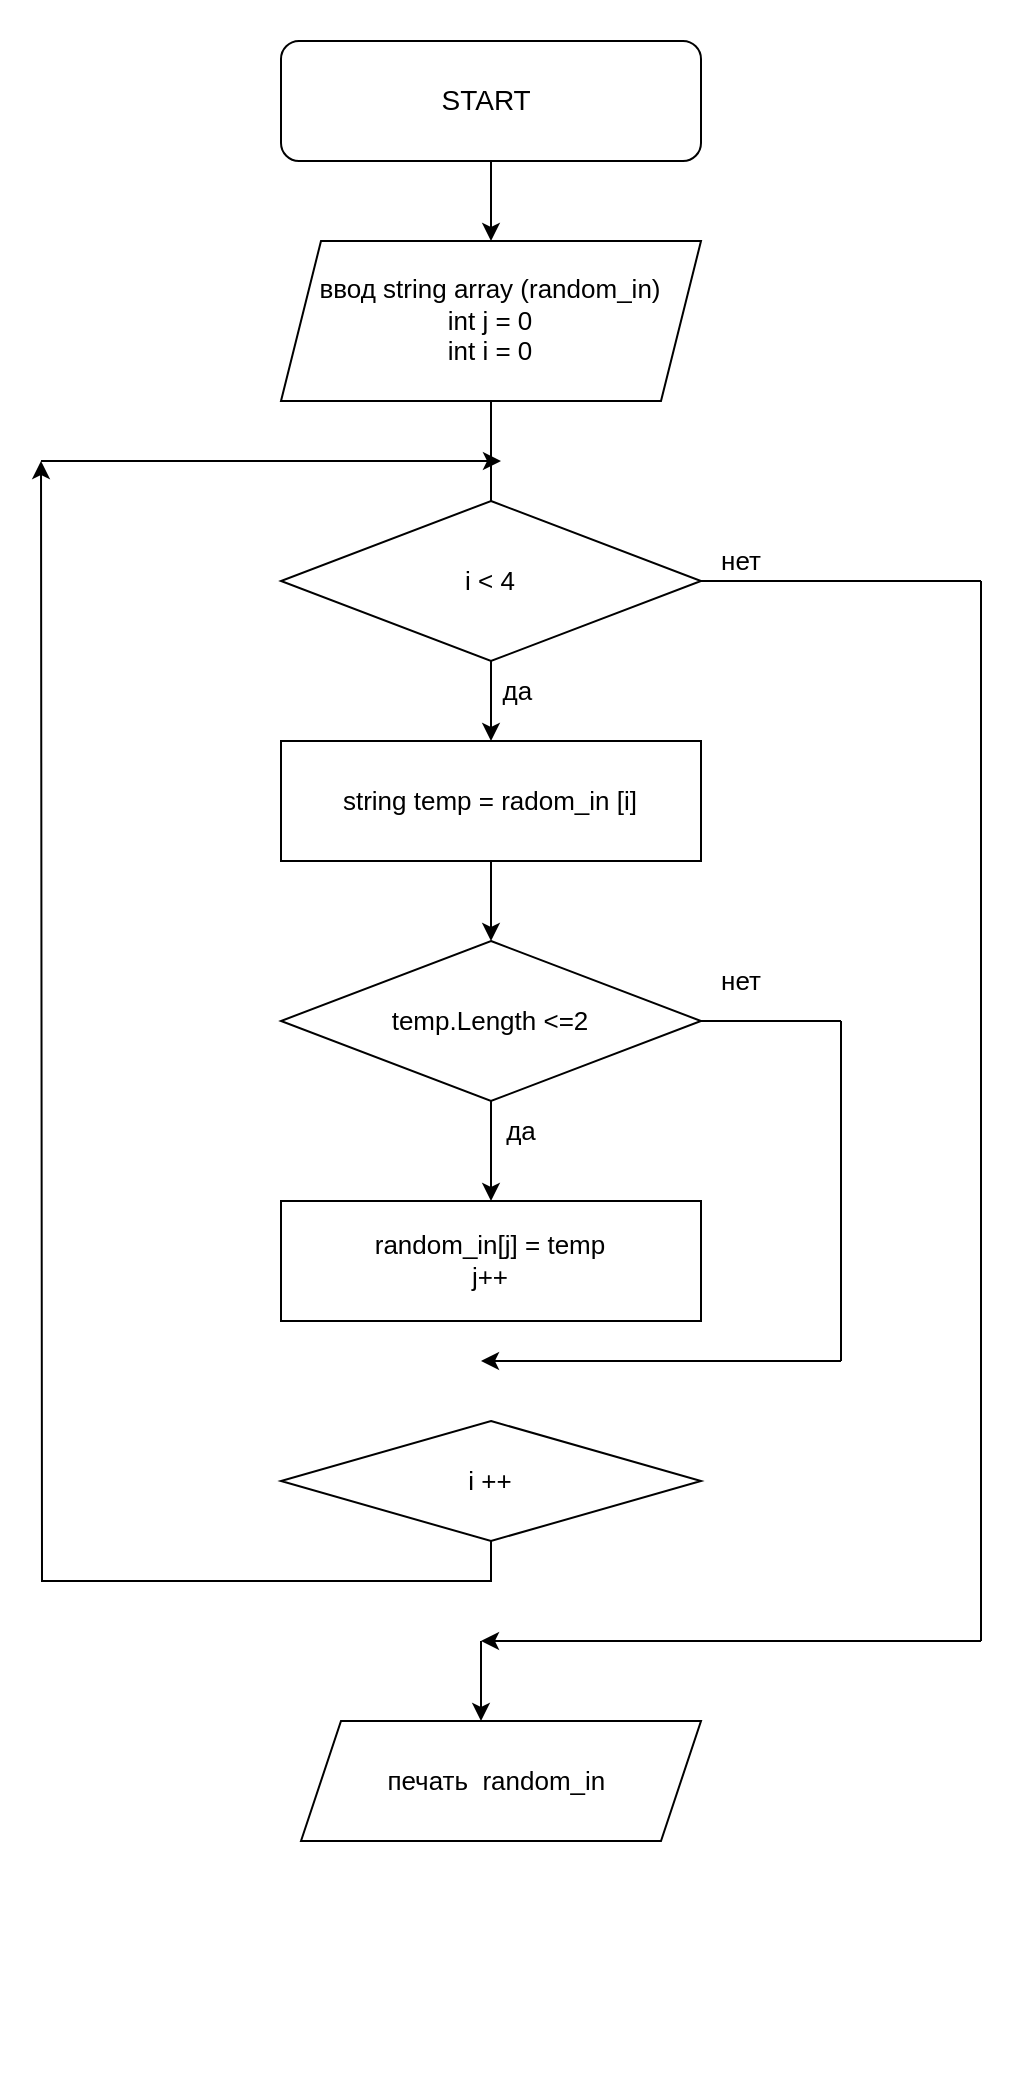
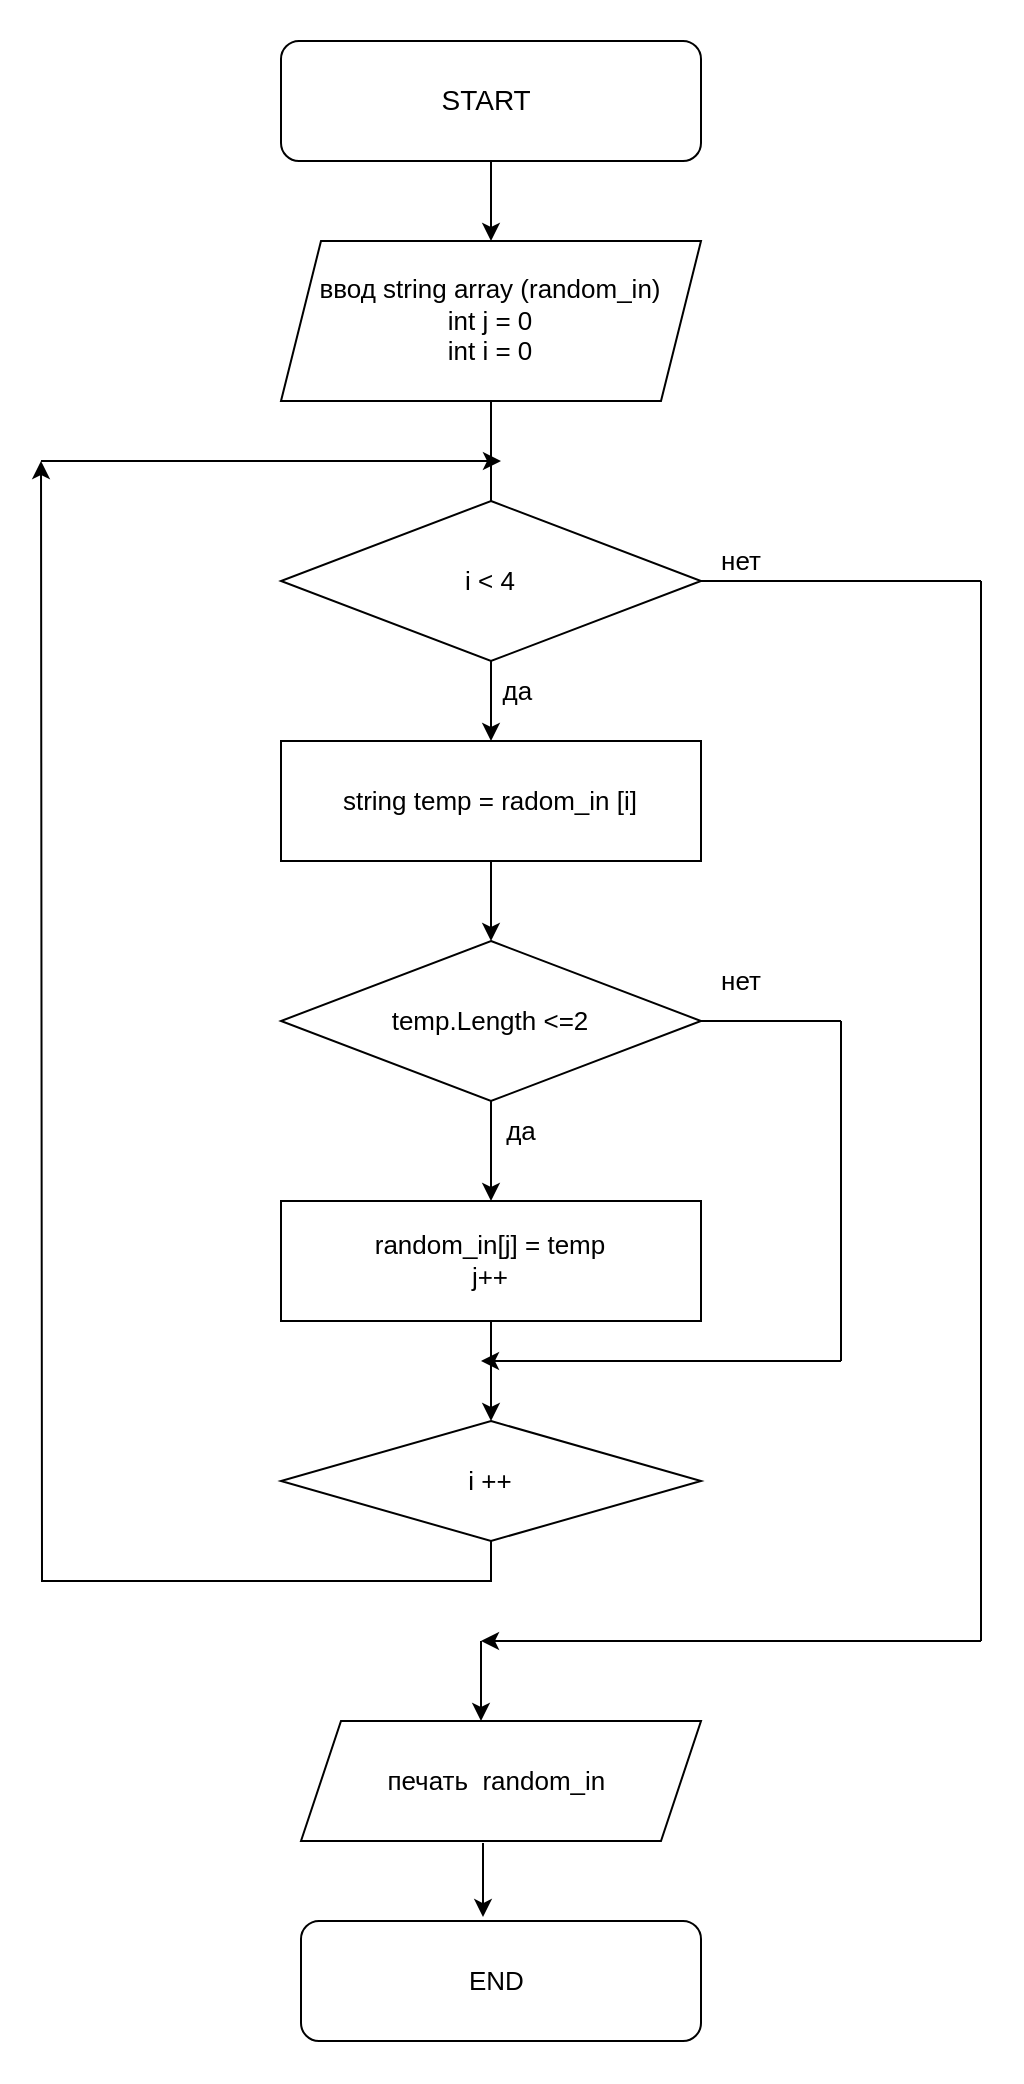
none -> (491, 1364)
none -> (483, 1873)
none -> (501, 1981)
